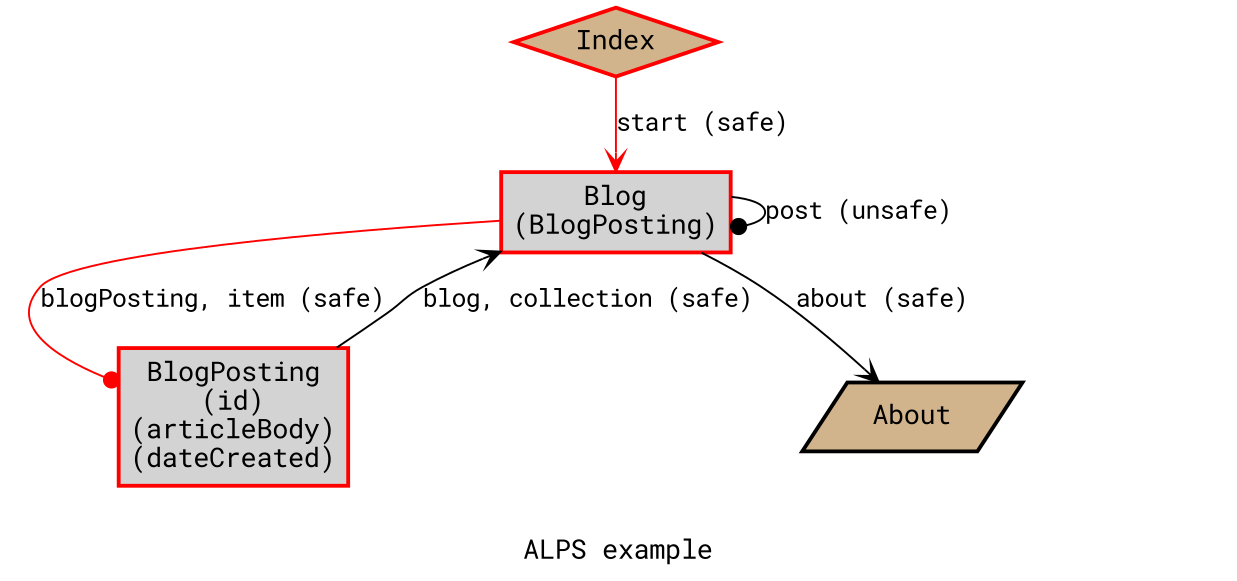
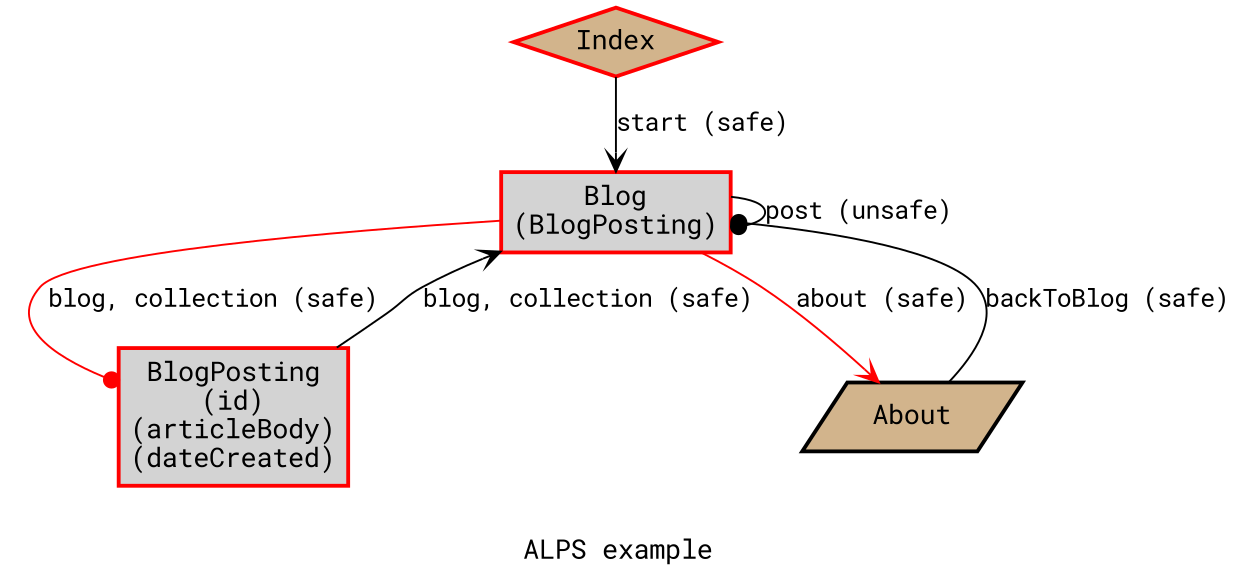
(616, 115) -> (616, 115)
none -> (919, 255)
(213, 300) -> (213, 300)
(787, 305) -> (787, 305)
